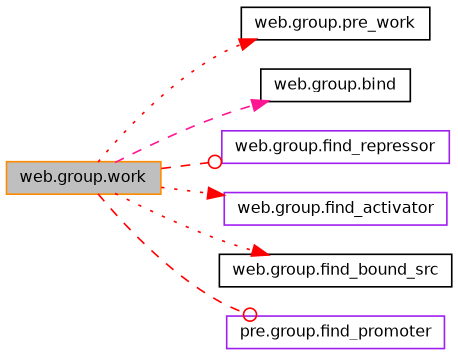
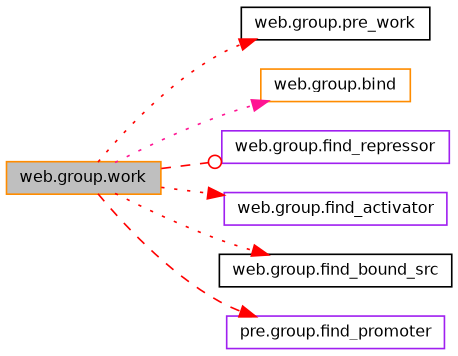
(336, 85) -> (336, 85)
(182, 131) -> (182, 131)
(164, 262) -> (164, 262)
